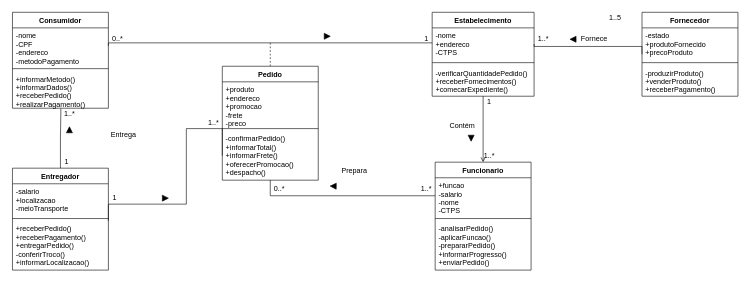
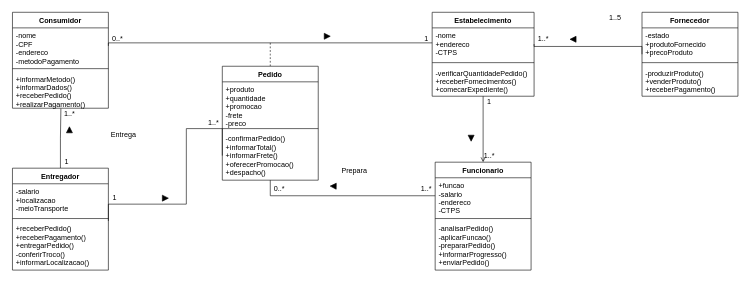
(594, 39) -> none
(242, 90) -> (242, 90)
(462, 126) -> none
(453, 186) -> (453, 186)
